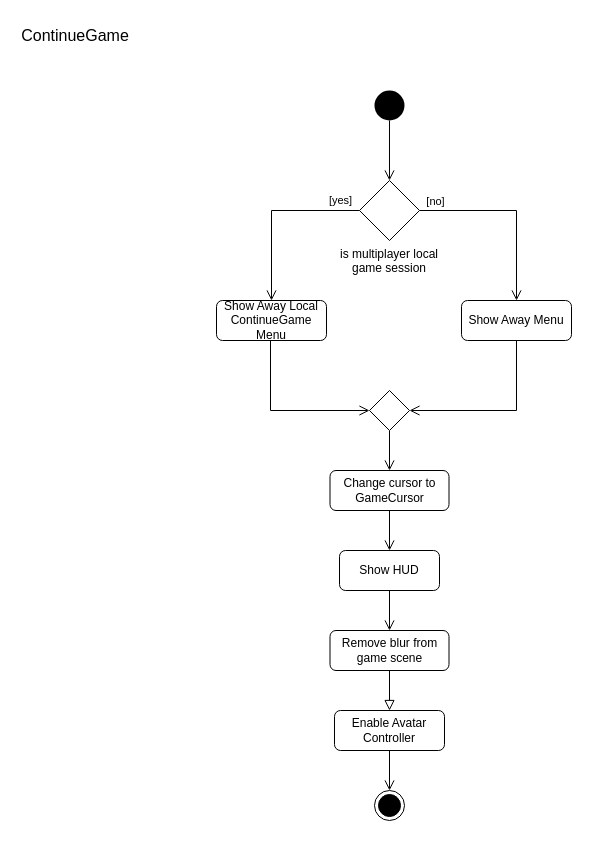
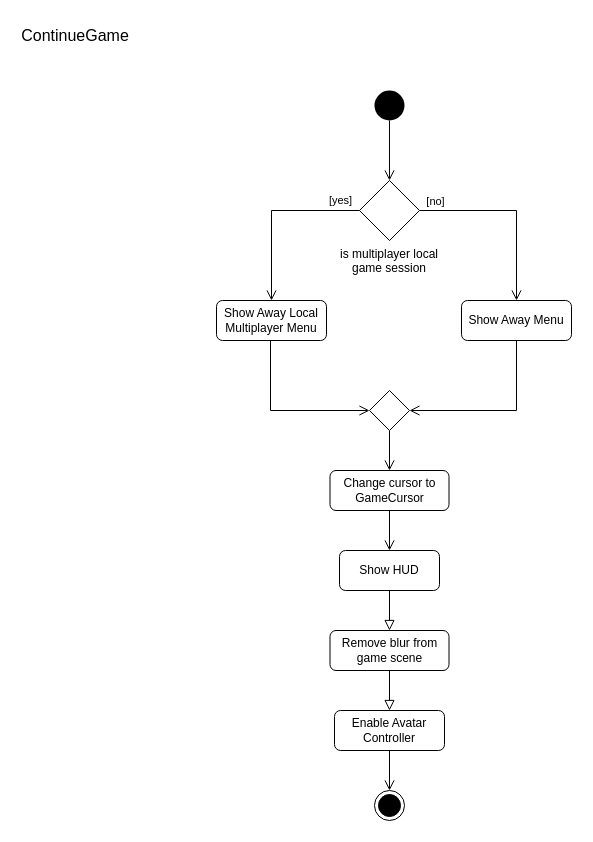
(272, 321) -> (272, 321)
(390, 623) -> (390, 619)
